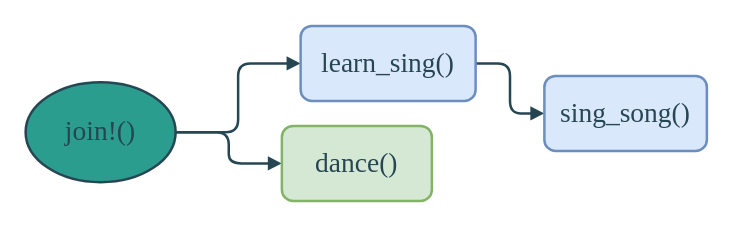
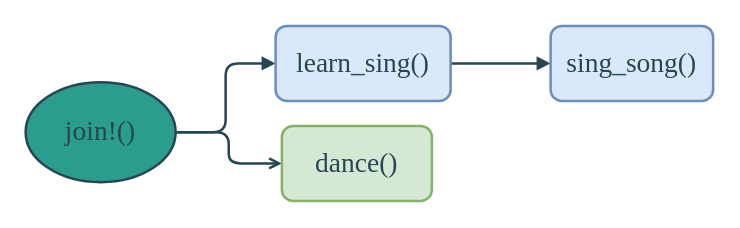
(388, 63) -> (363, 63)
(626, 113) -> (632, 63)
(267, 163) -> (270, 163)
